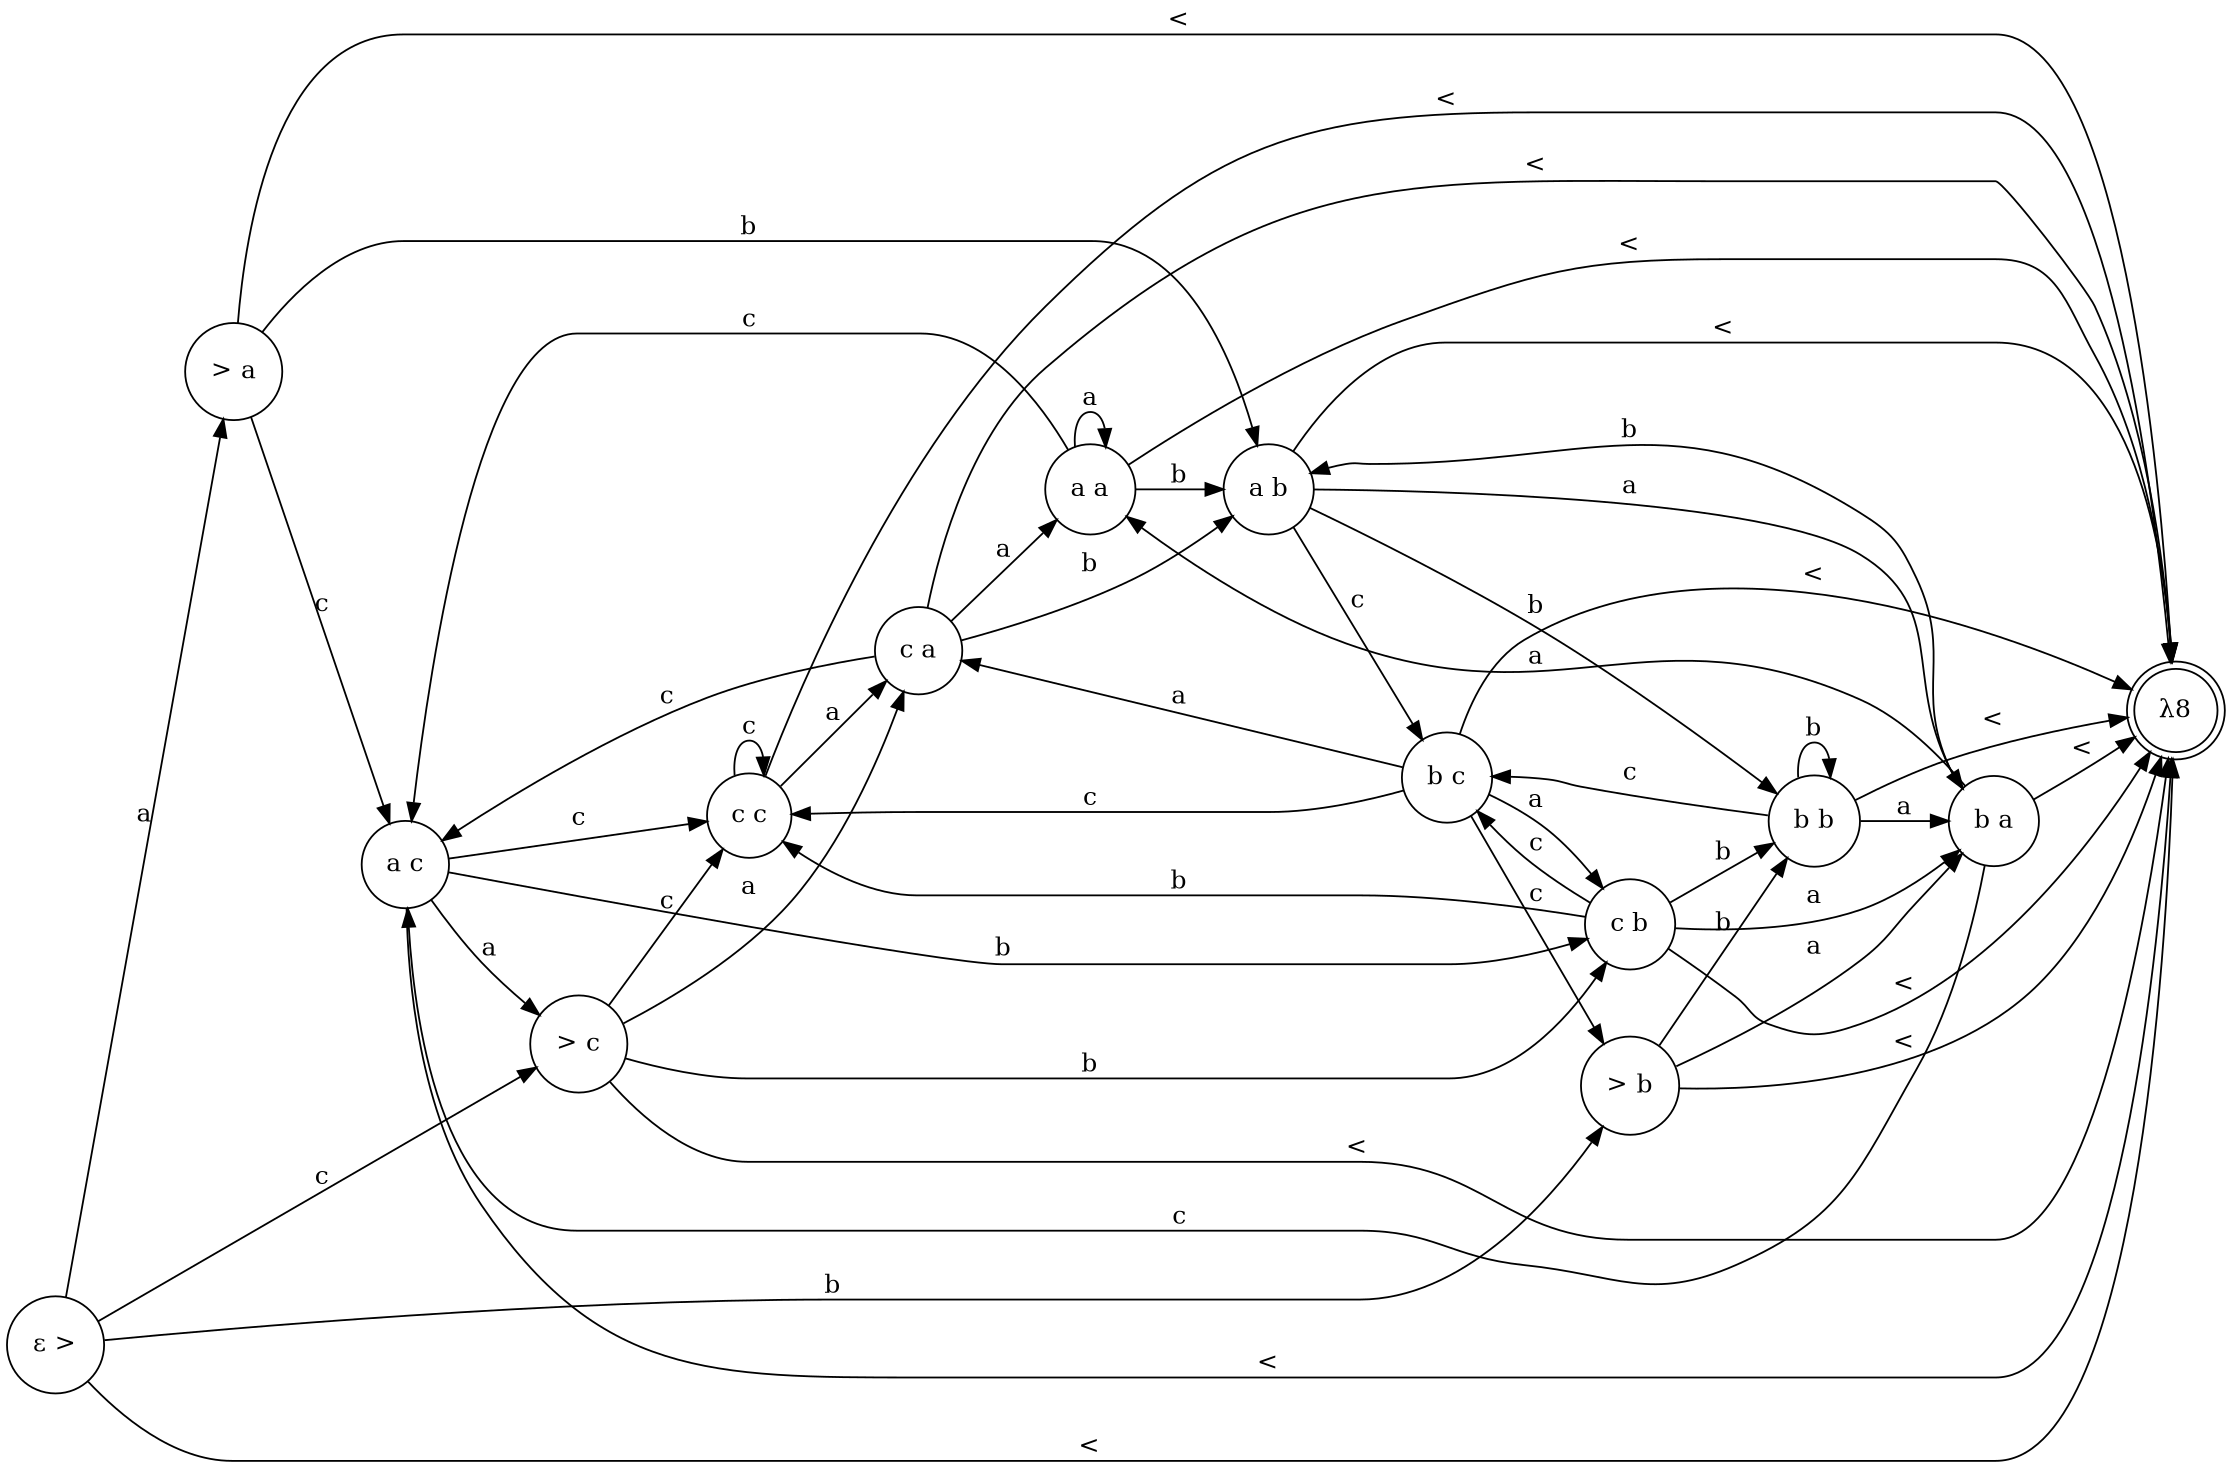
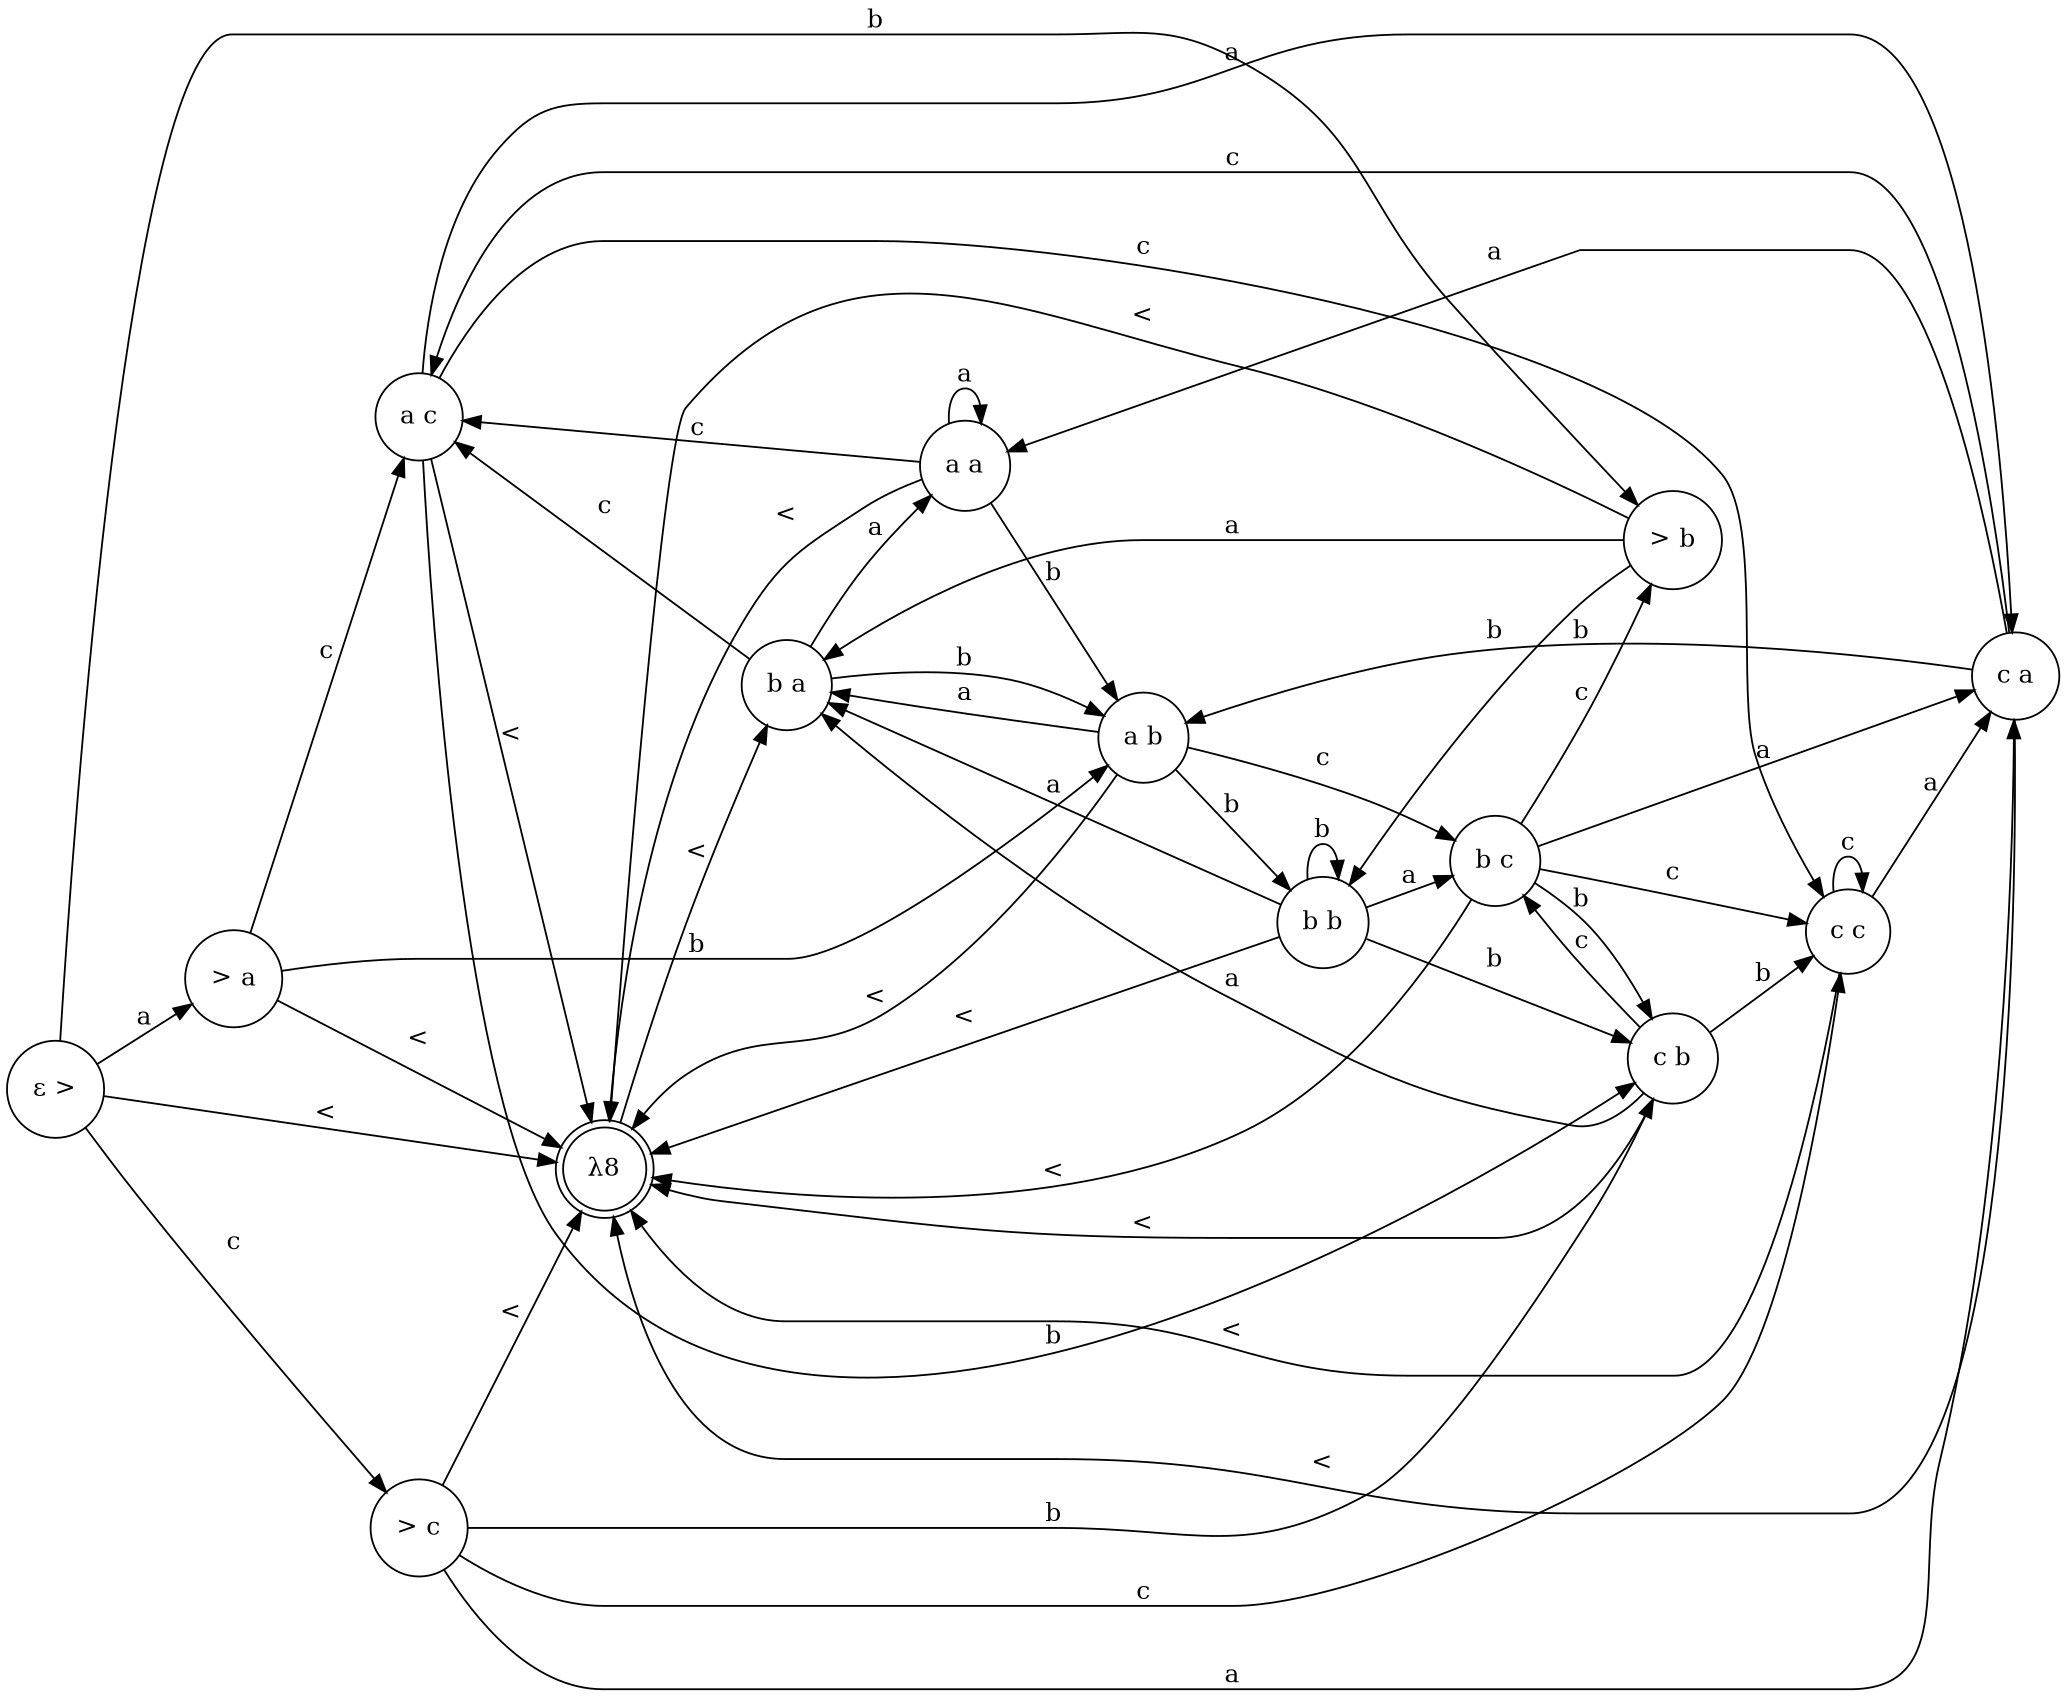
(1630, 773) -> (1410, 876)
(2077, 774) -> (684, 930)
(1536, 800) -> (1582, 900)
(1714, 877) -> (1490, 987)
(475, 955) -> (1355, 37)
